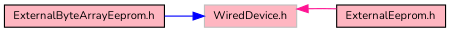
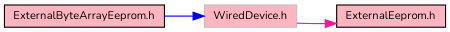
(322, 9) -> (311, 24)
